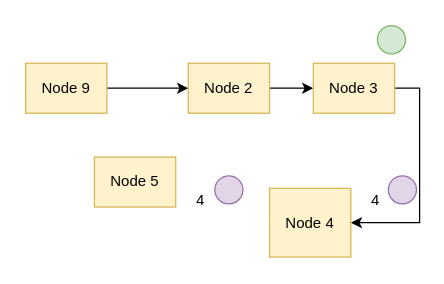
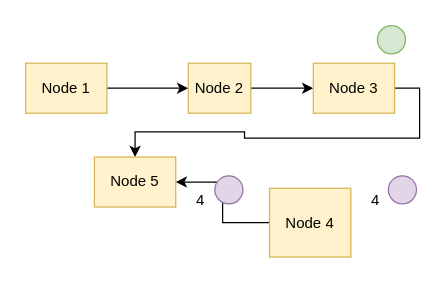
(66, 88) -> (66, 88)
(229, 88) -> (219, 88)
(419, 208) -> (267, 138)
none -> (236, 223)
